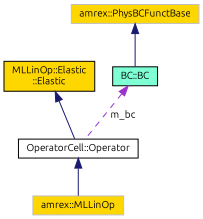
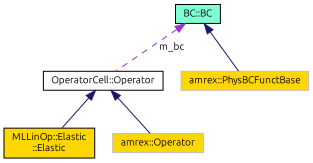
(135, 50) -> (224, 52)
(67, 120) -> (75, 113)
(78, 205) -> (158, 143)
